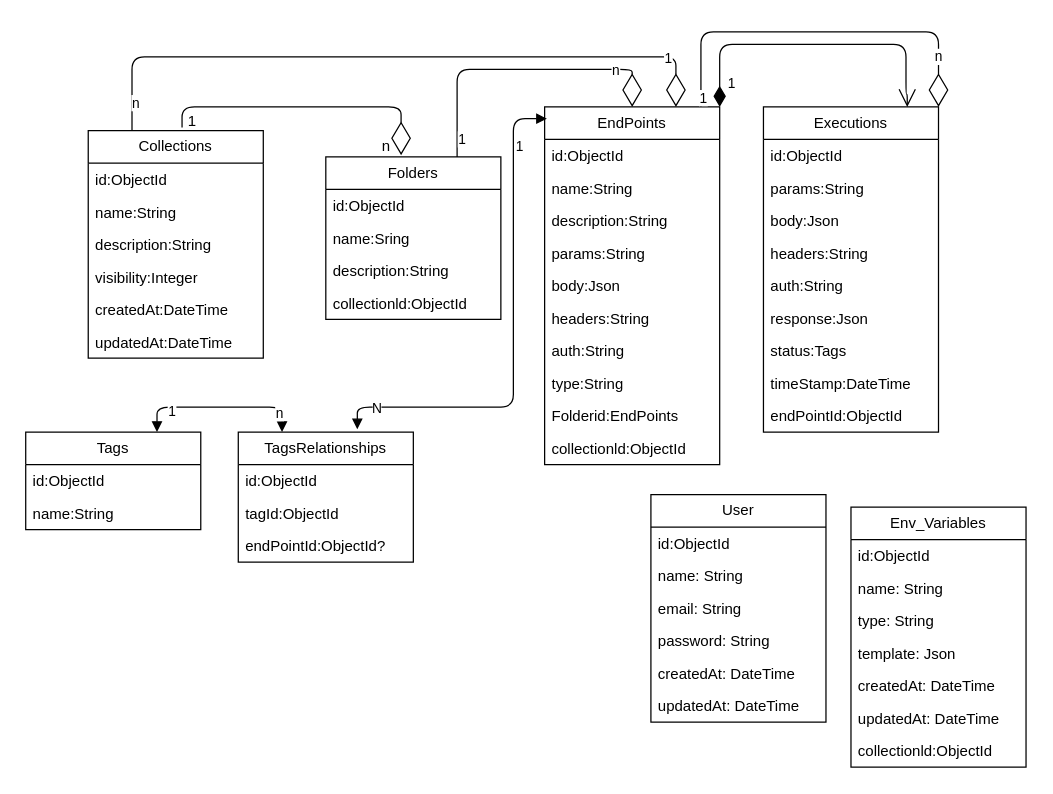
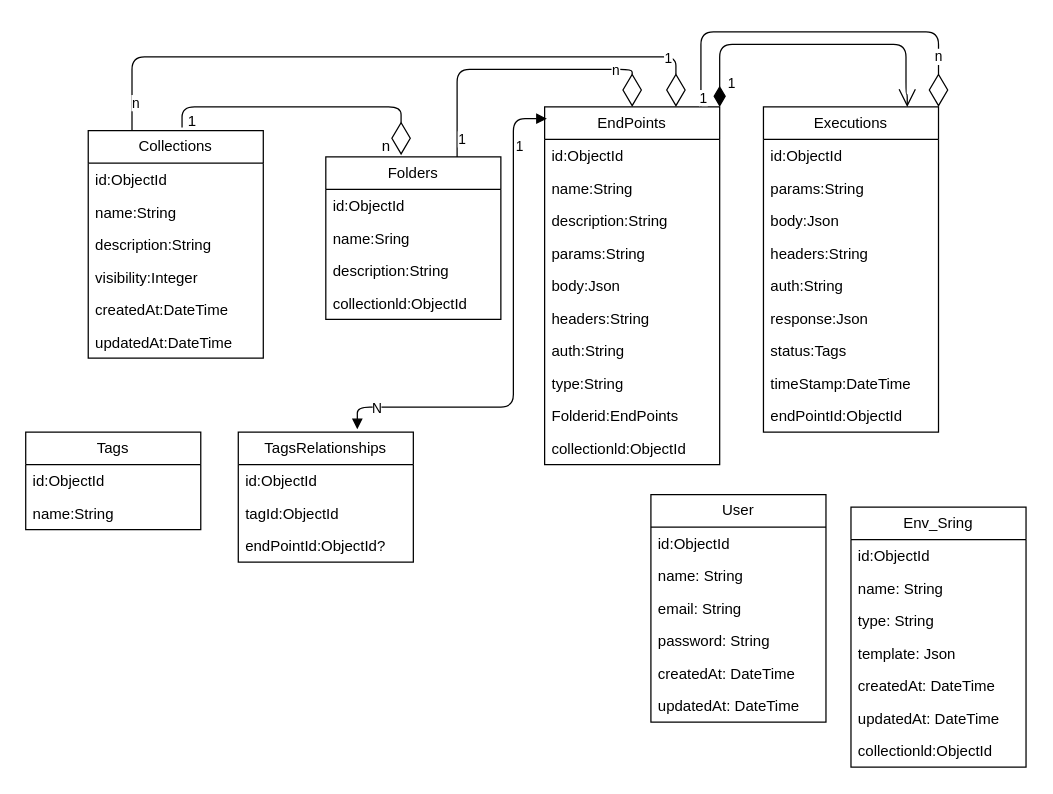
(219, 407) -> none
(938, 523) -> (938, 523)
